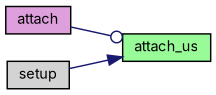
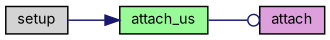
(91, 31) -> (228, 20)
